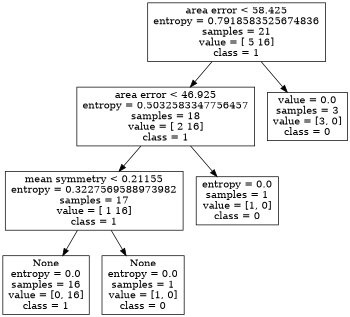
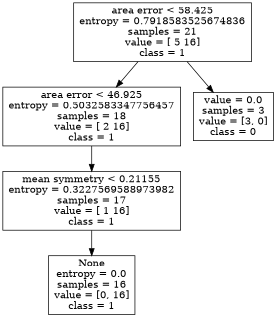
(237, 201) -> none
(143, 285) -> none
